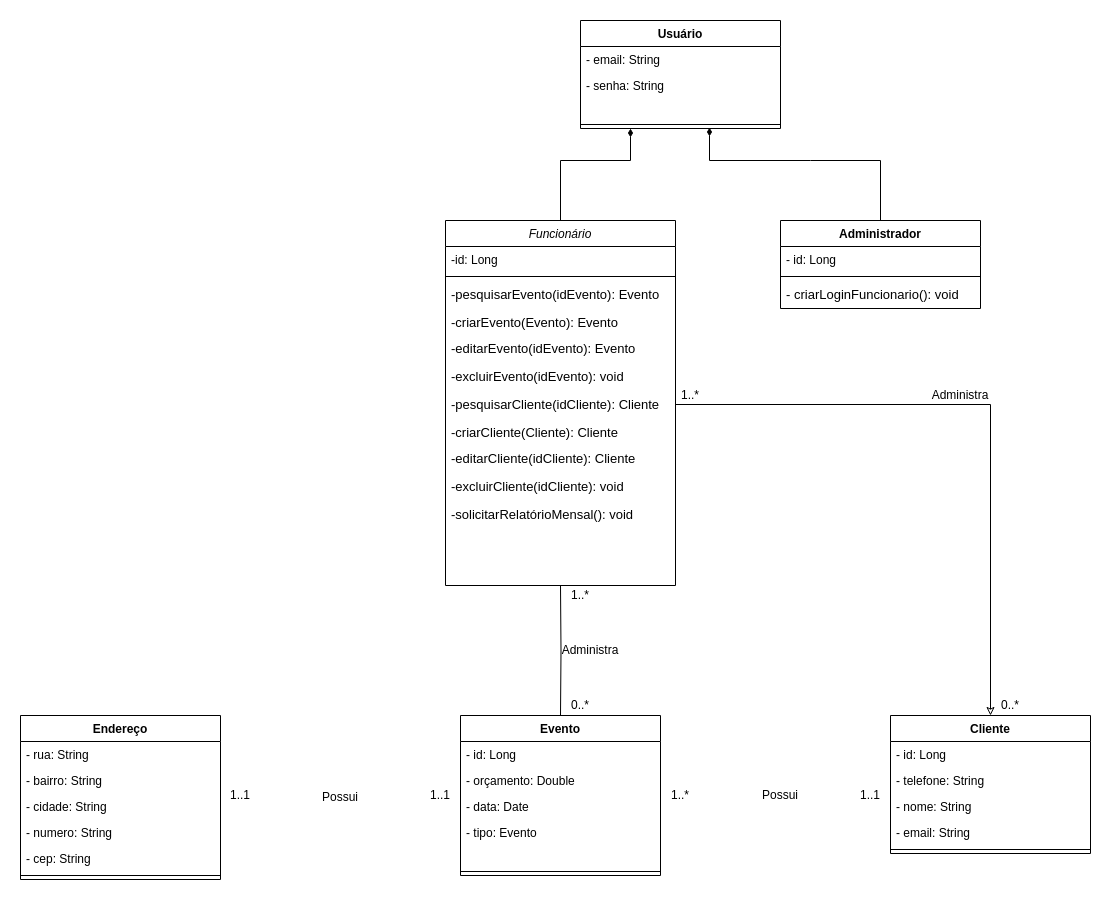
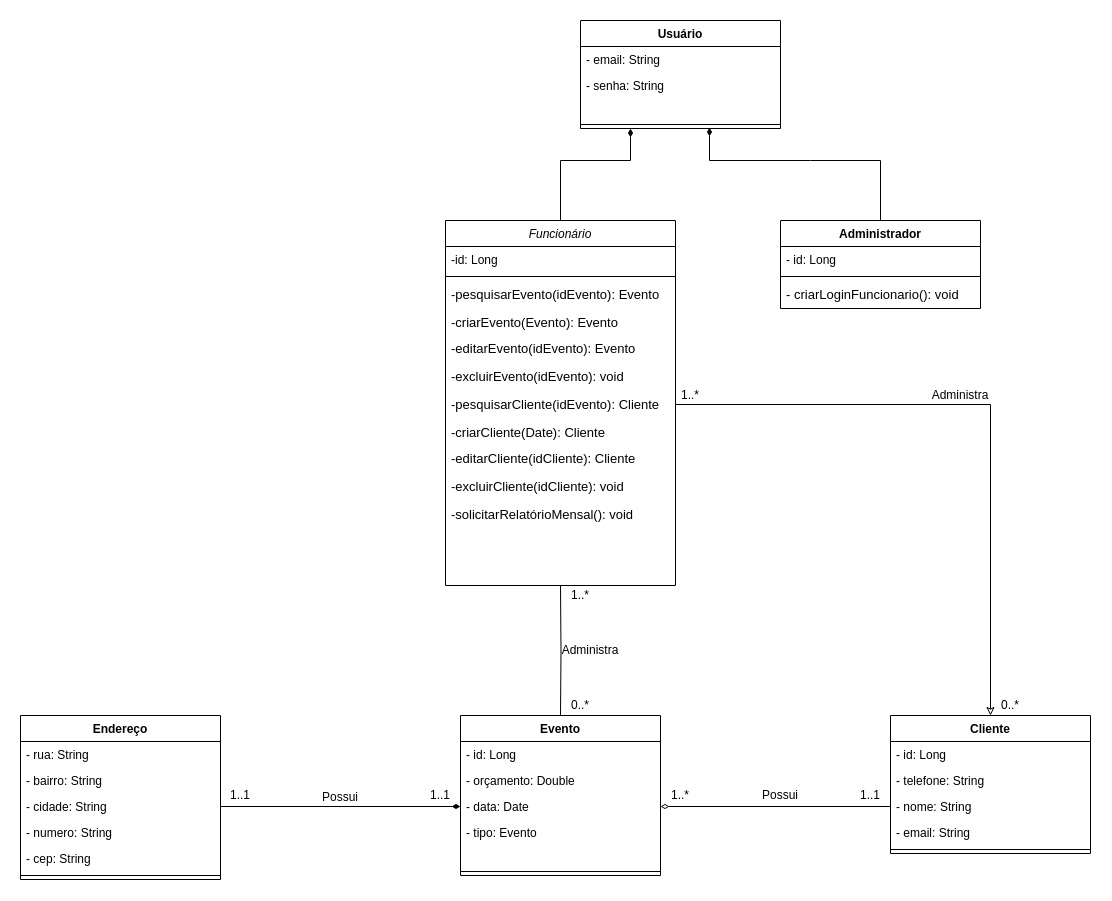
(569, 405) -> (569, 405)
(549, 433) -> (541, 433)
none -> (337, 807)
none -> (778, 807)
